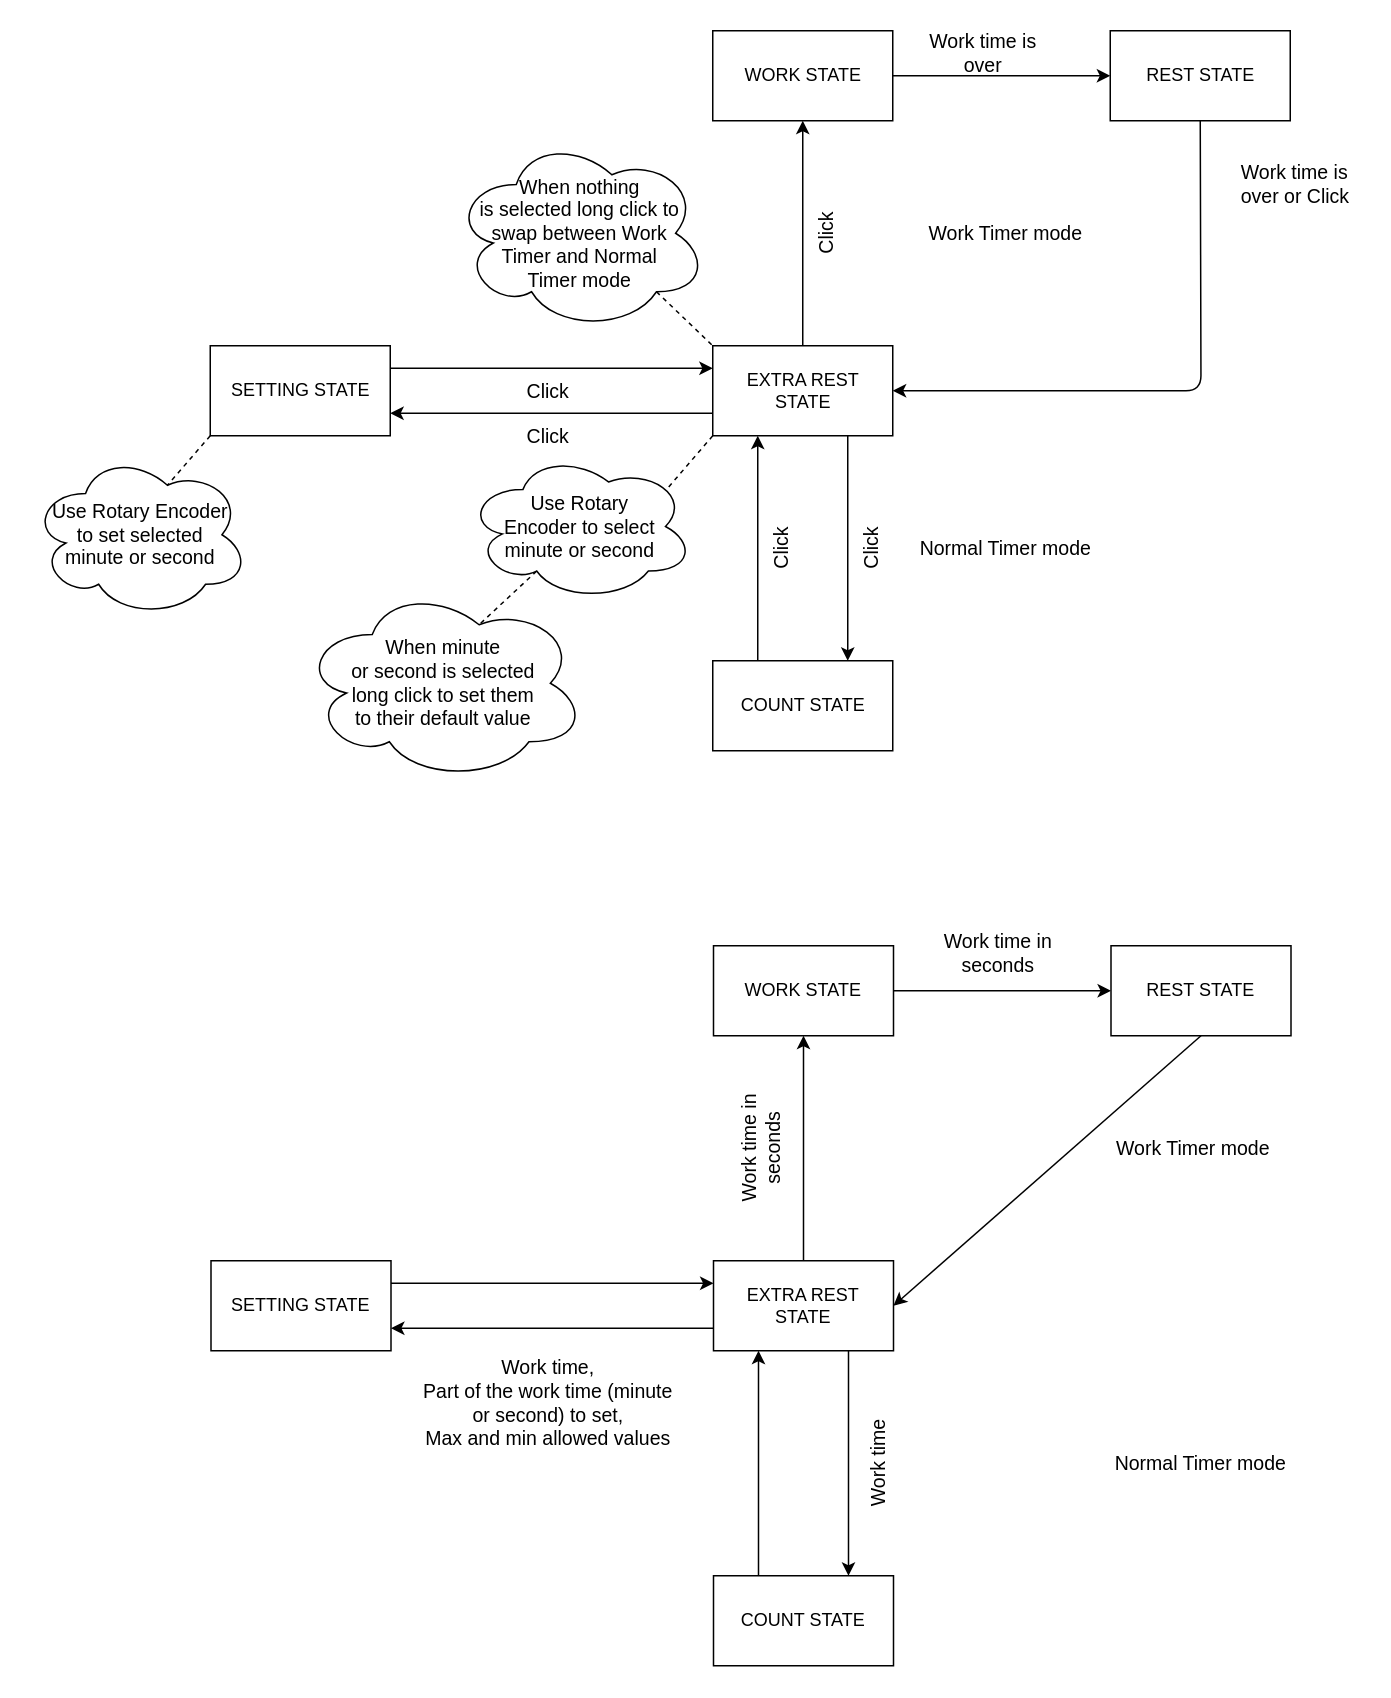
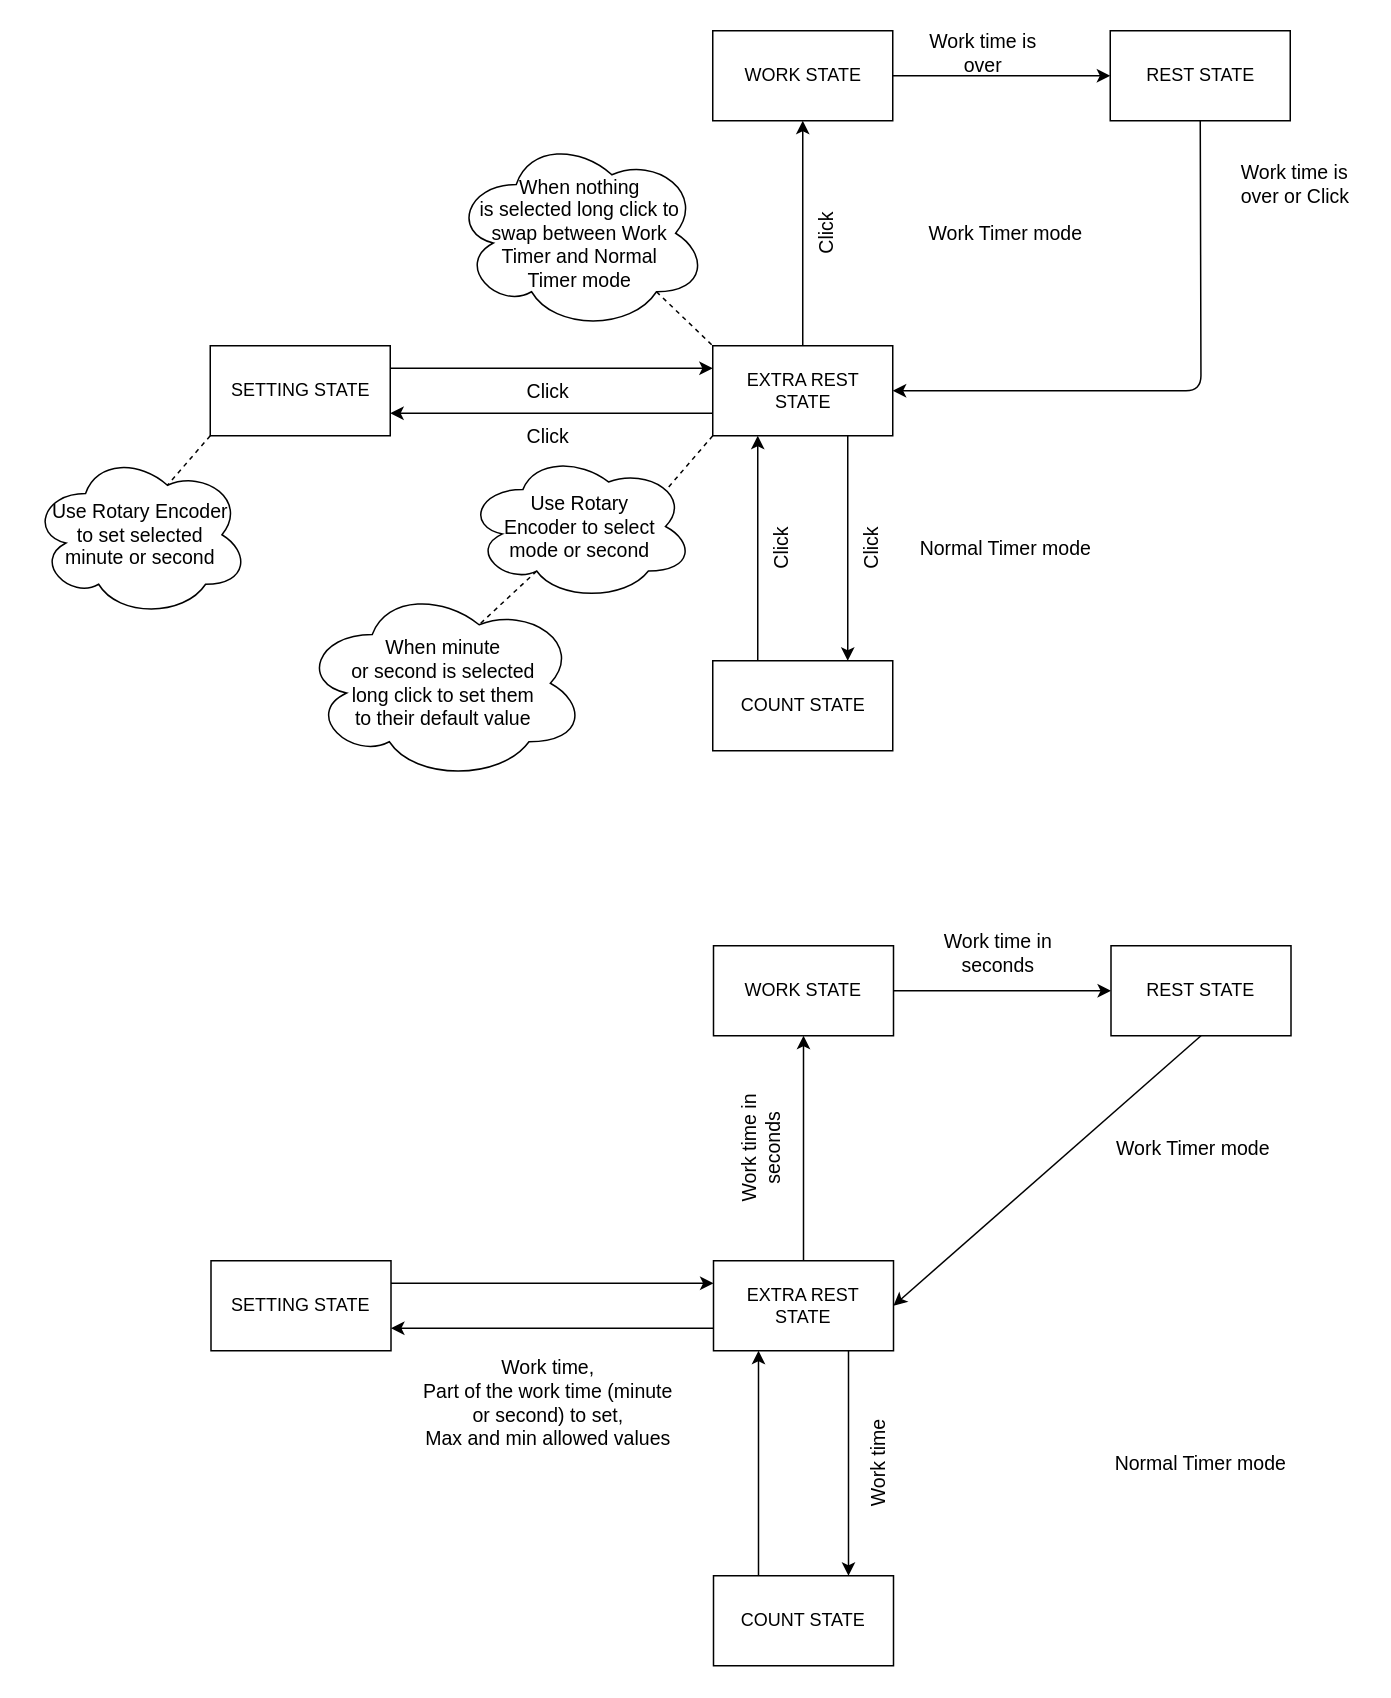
(580, 527) -> (580, 527)
